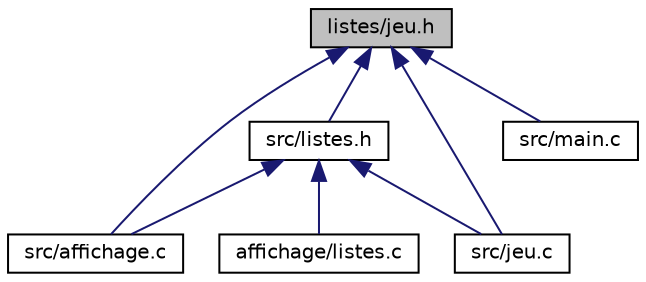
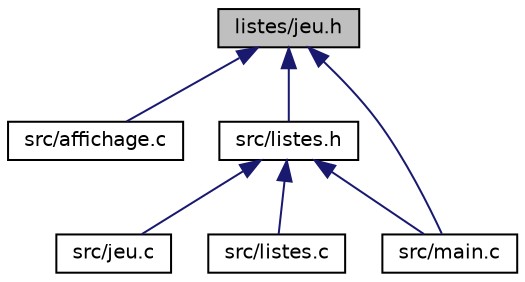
(452, 150) -> none
(198, 202) -> (378, 203)
(319, 254) -> (277, 254)
